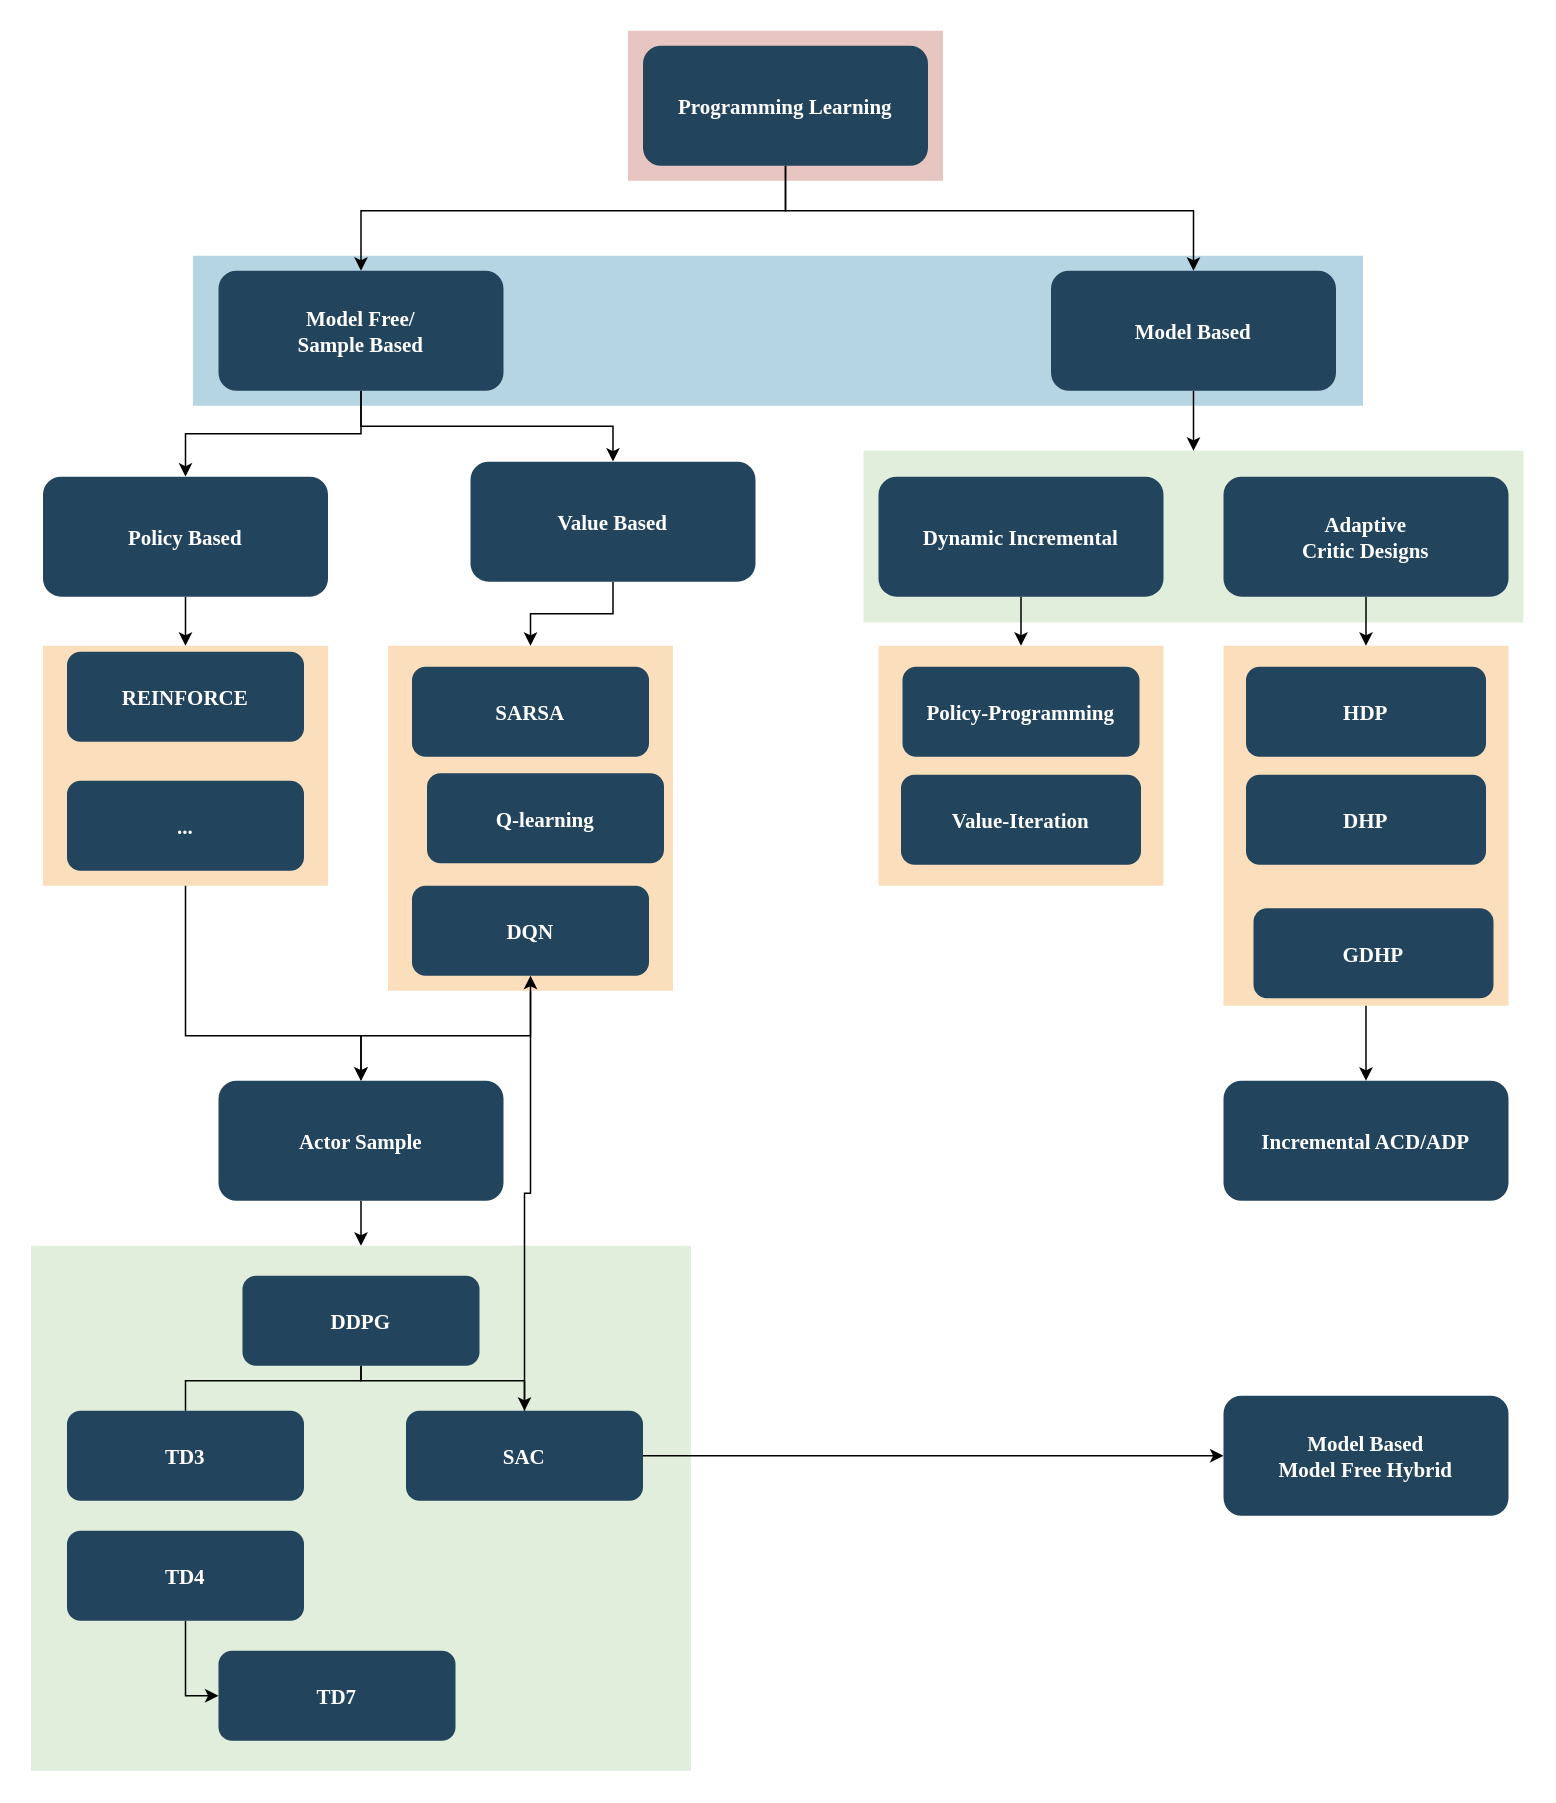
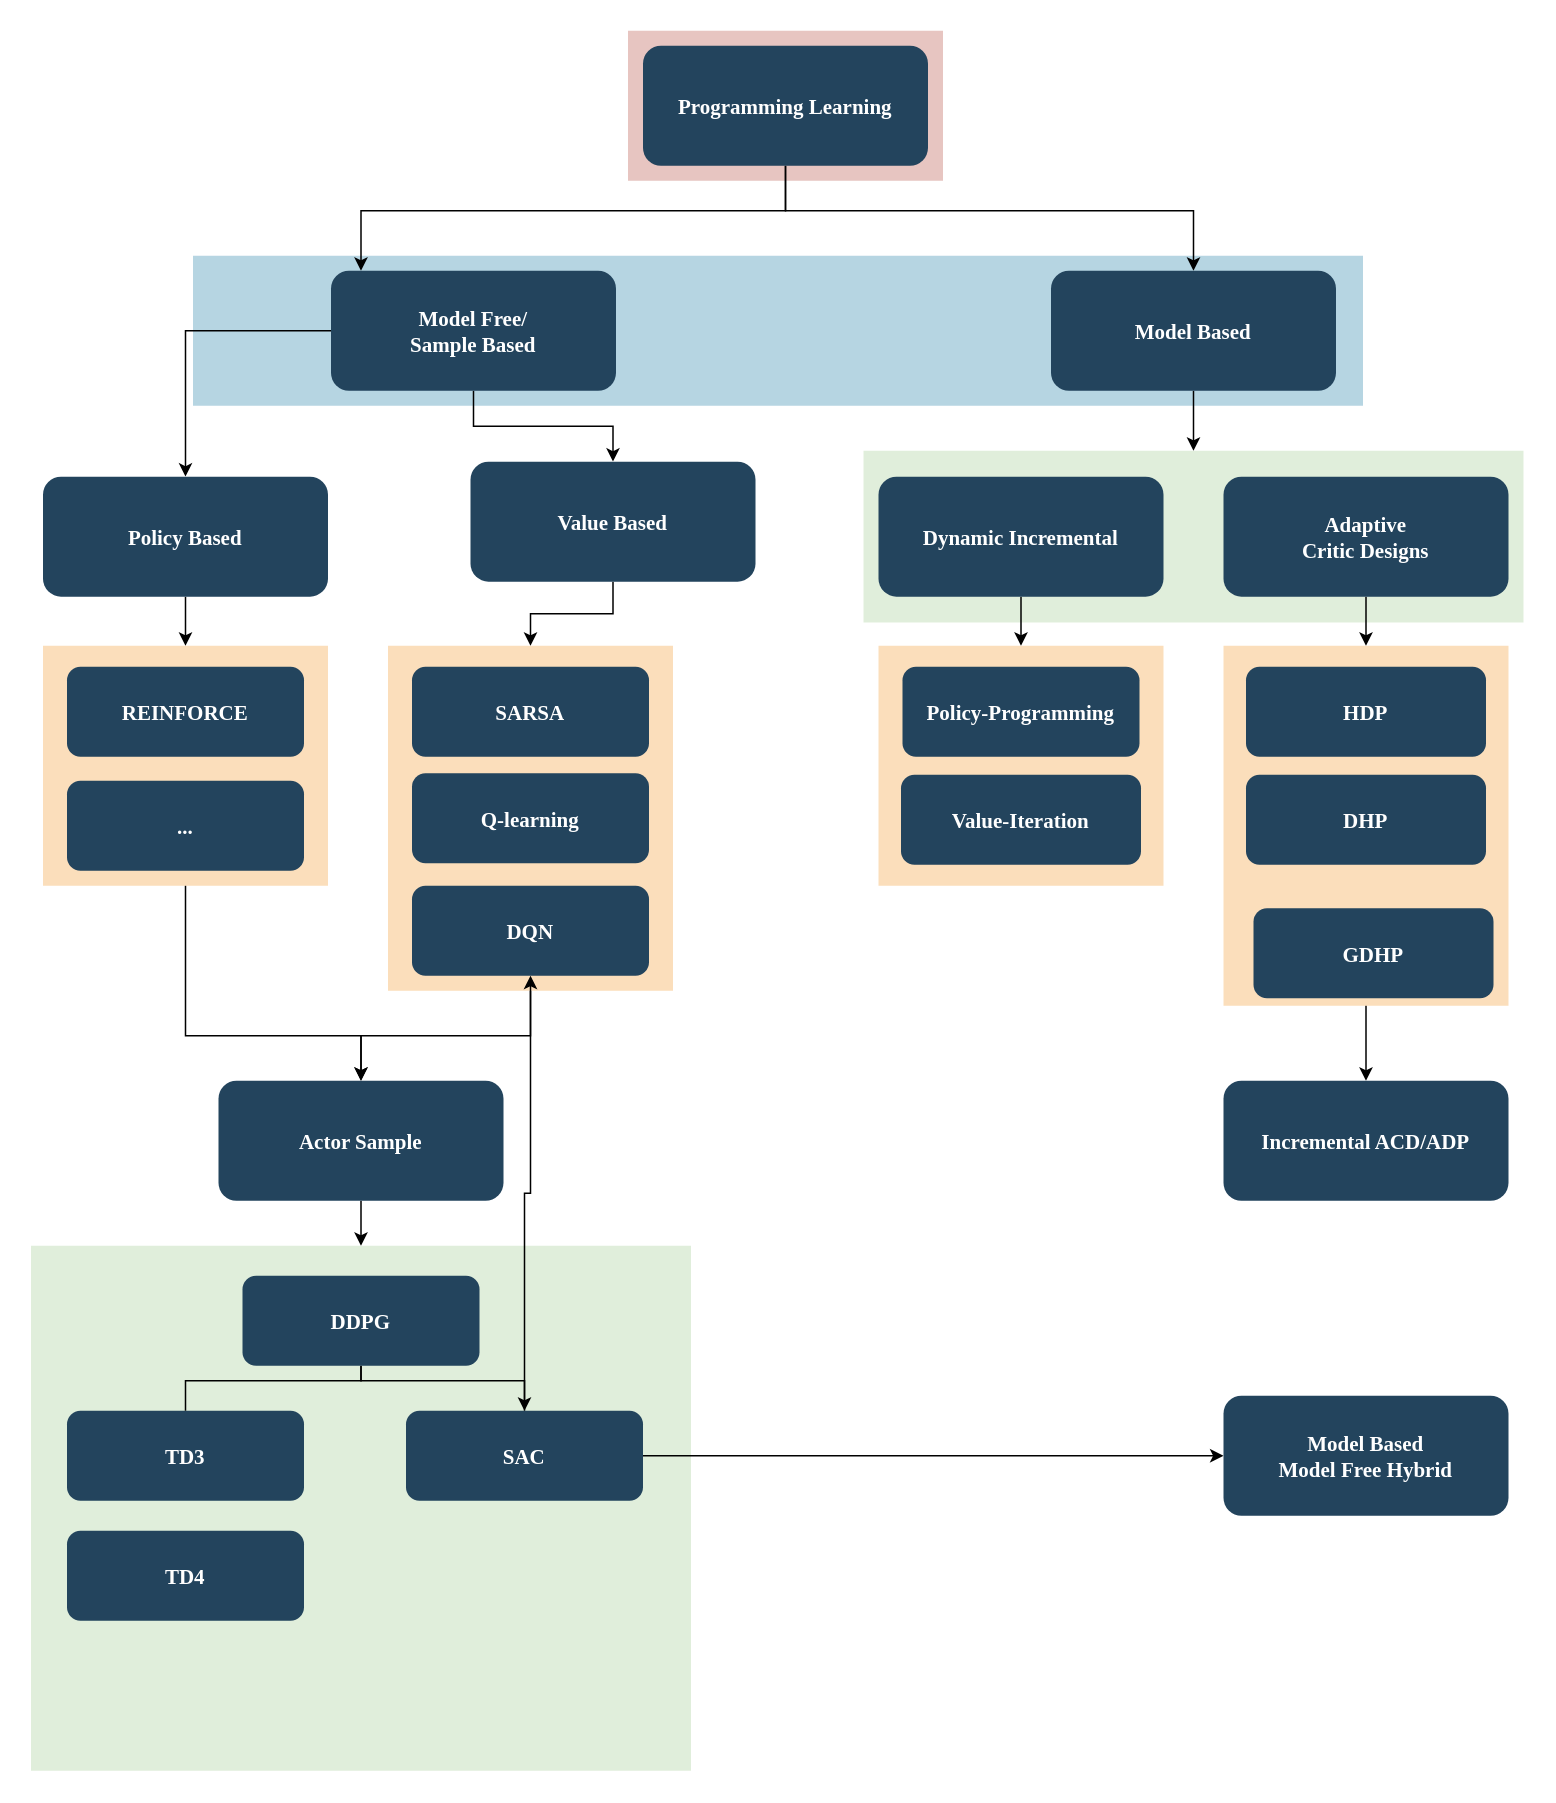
(361, 331) -> (473, 331)
(185, 697) -> (185, 712)
(545, 818) -> (530, 818)
(185, 1670) -> none
(337, 1696) -> none
